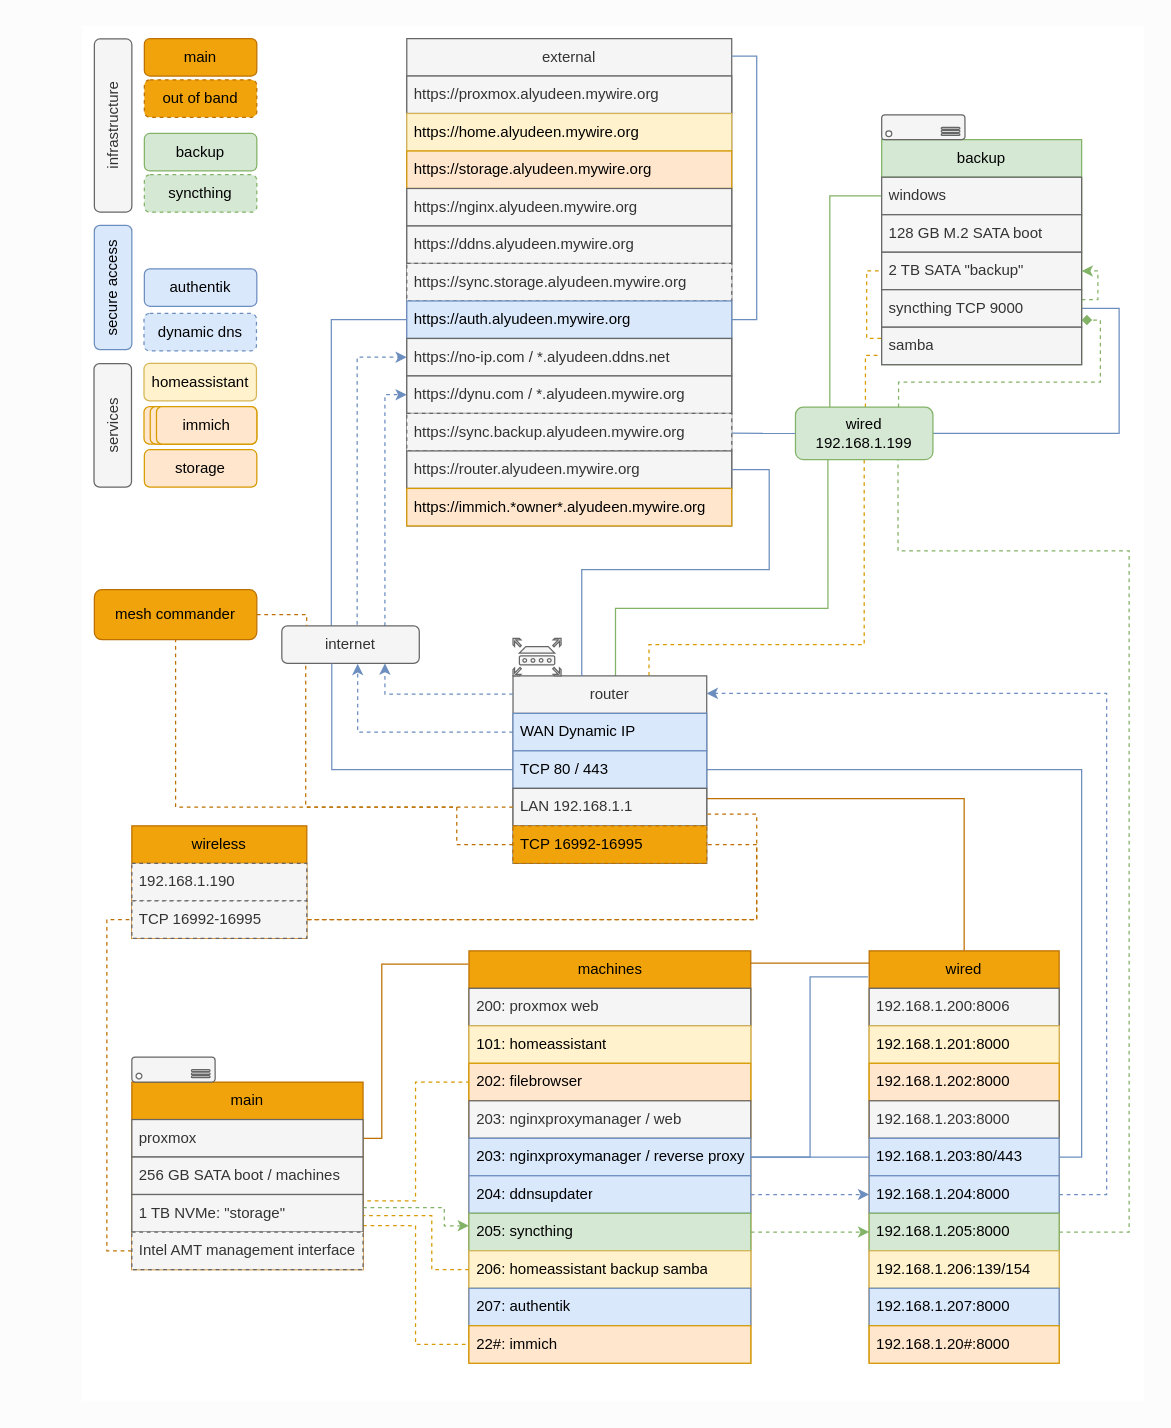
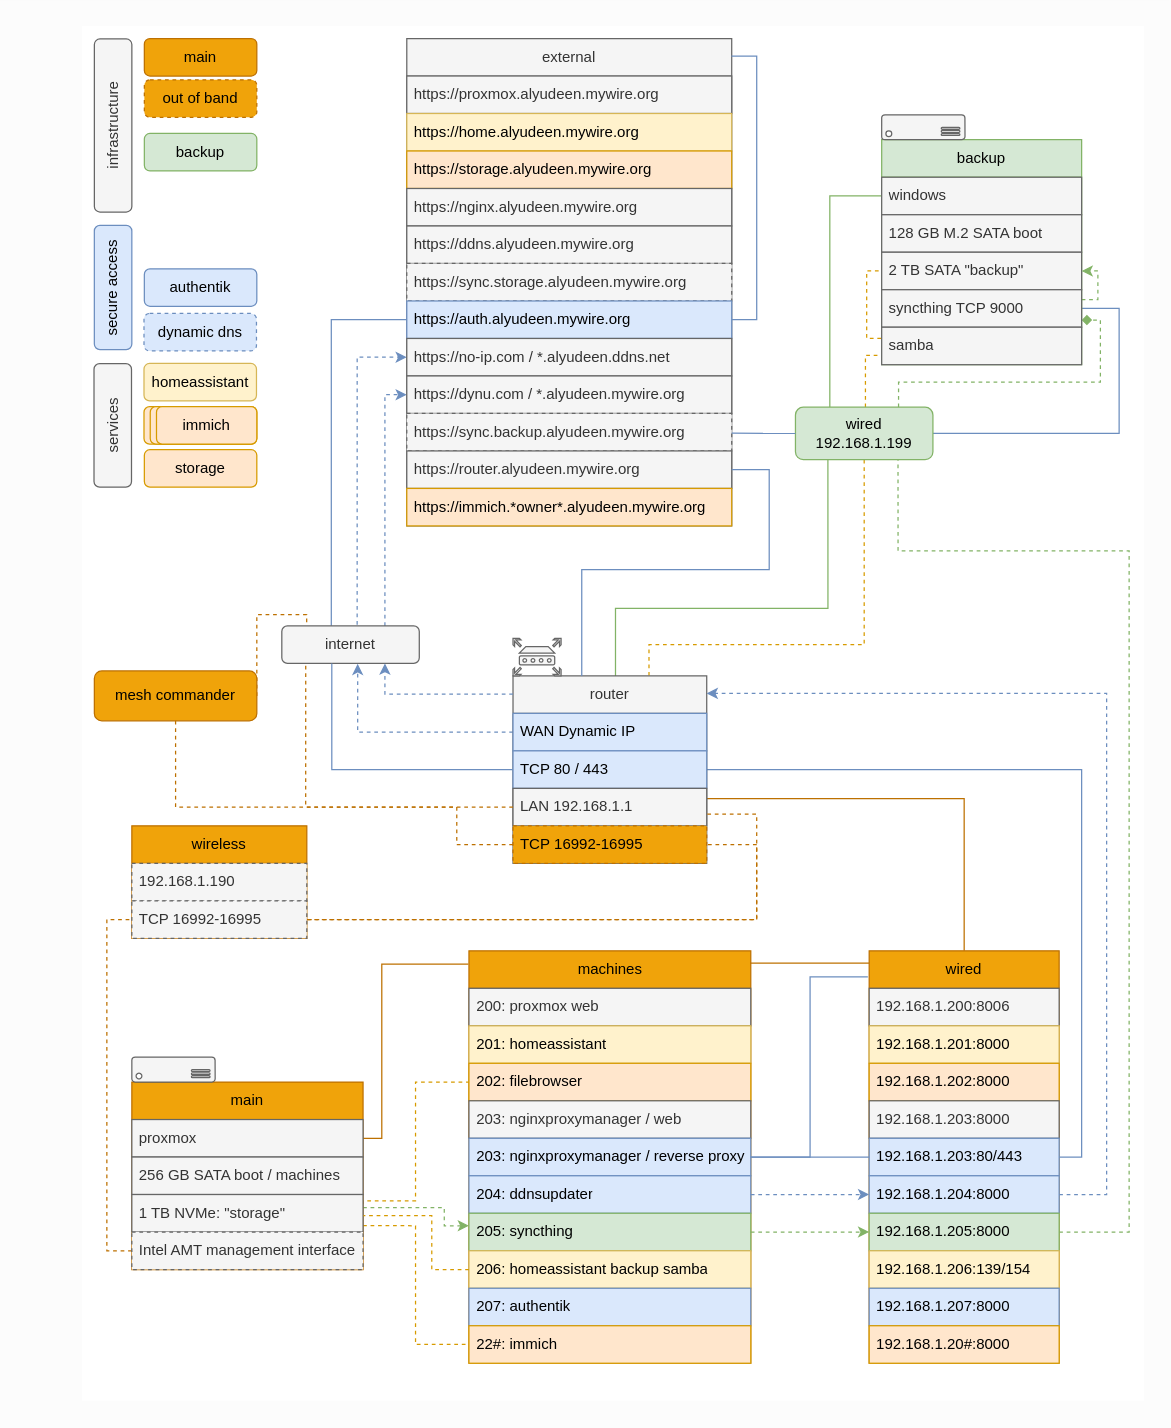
(201, 193) -> none
(176, 614) -> (176, 696)
(547, 1044) -> (547, 1044)
